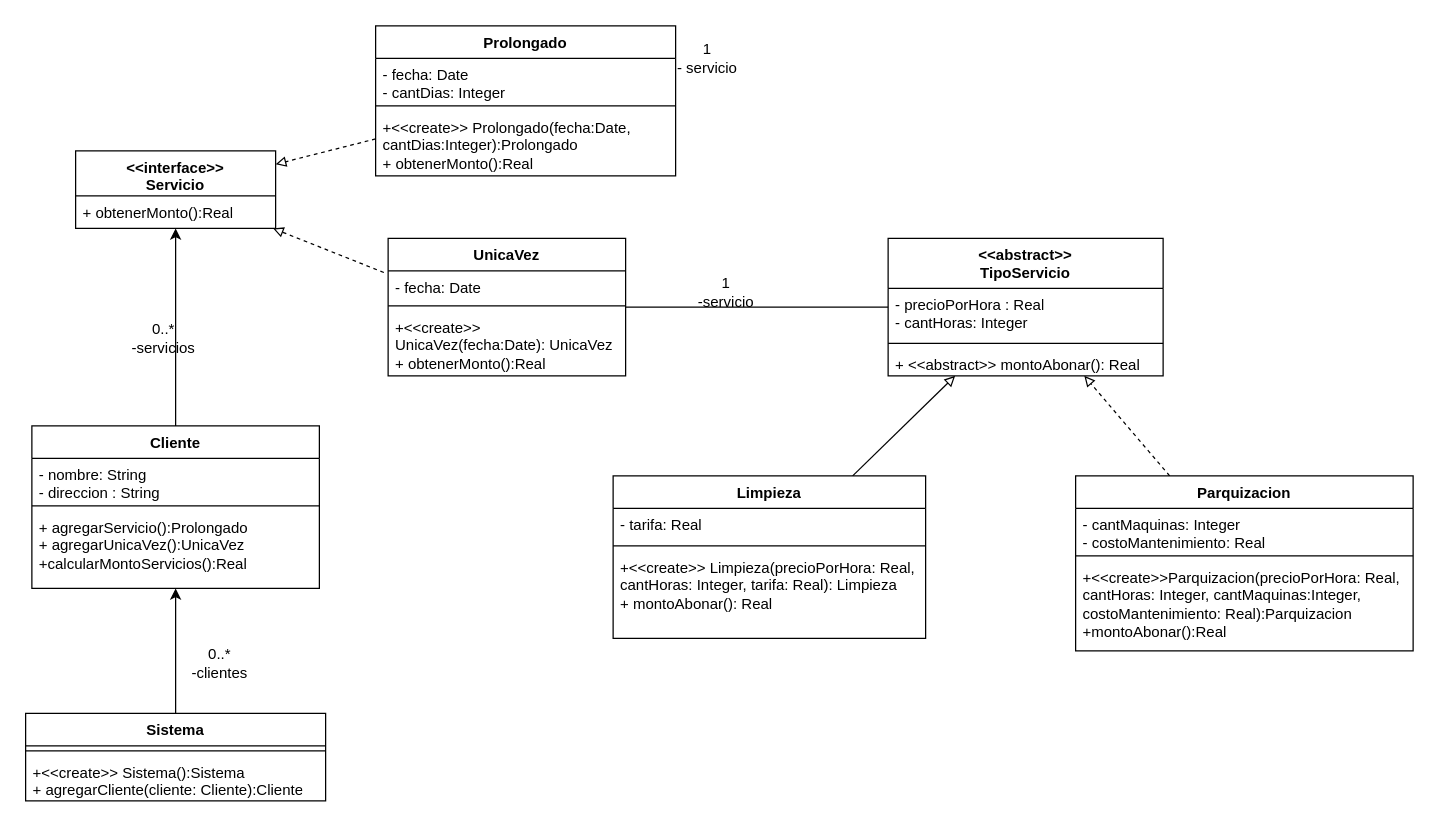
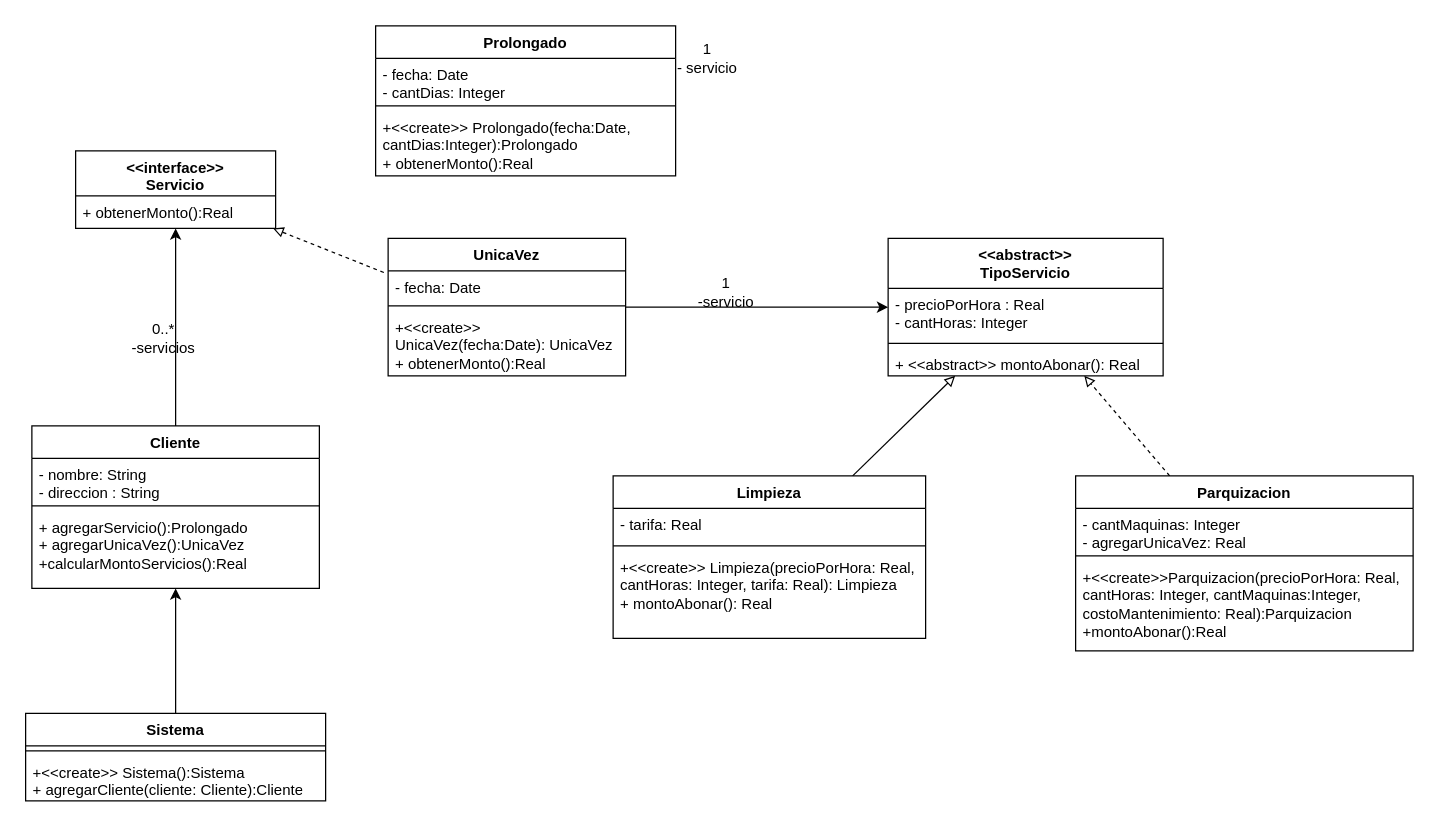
(329, 150) -> none
(881, 307) -> (878, 307)
(1181, 535) -> (1172, 535)
(219, 663) -> none
